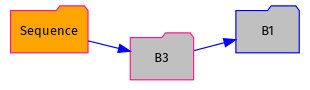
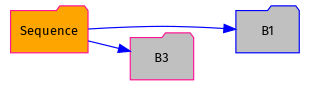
(209, 47) -> (156, 26)
